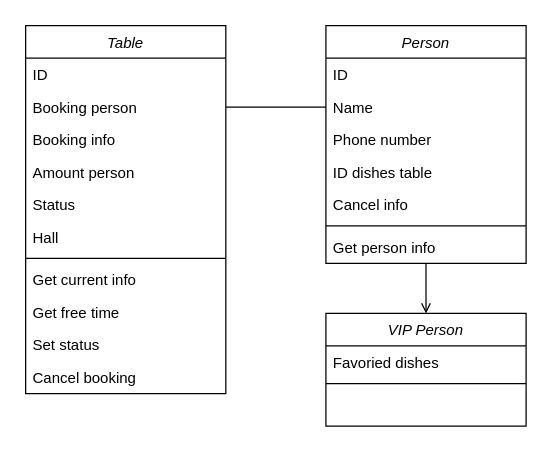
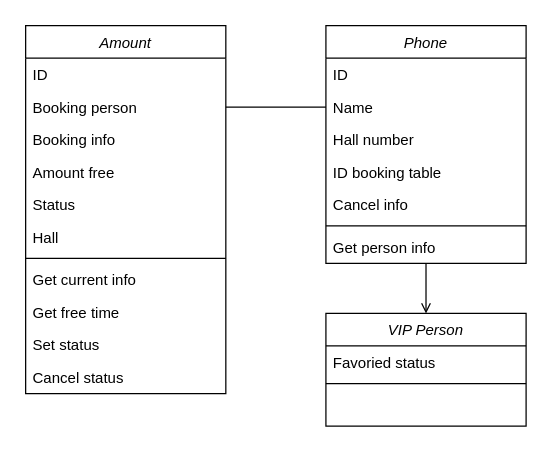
(125, 43) -> (125, 43)
(425, 43) -> (425, 43)
(381, 140) -> (373, 140)
(85, 173) -> (77, 173)
(388, 173) -> (392, 173)
(390, 363) -> (392, 363)
(85, 378) -> (83, 378)
